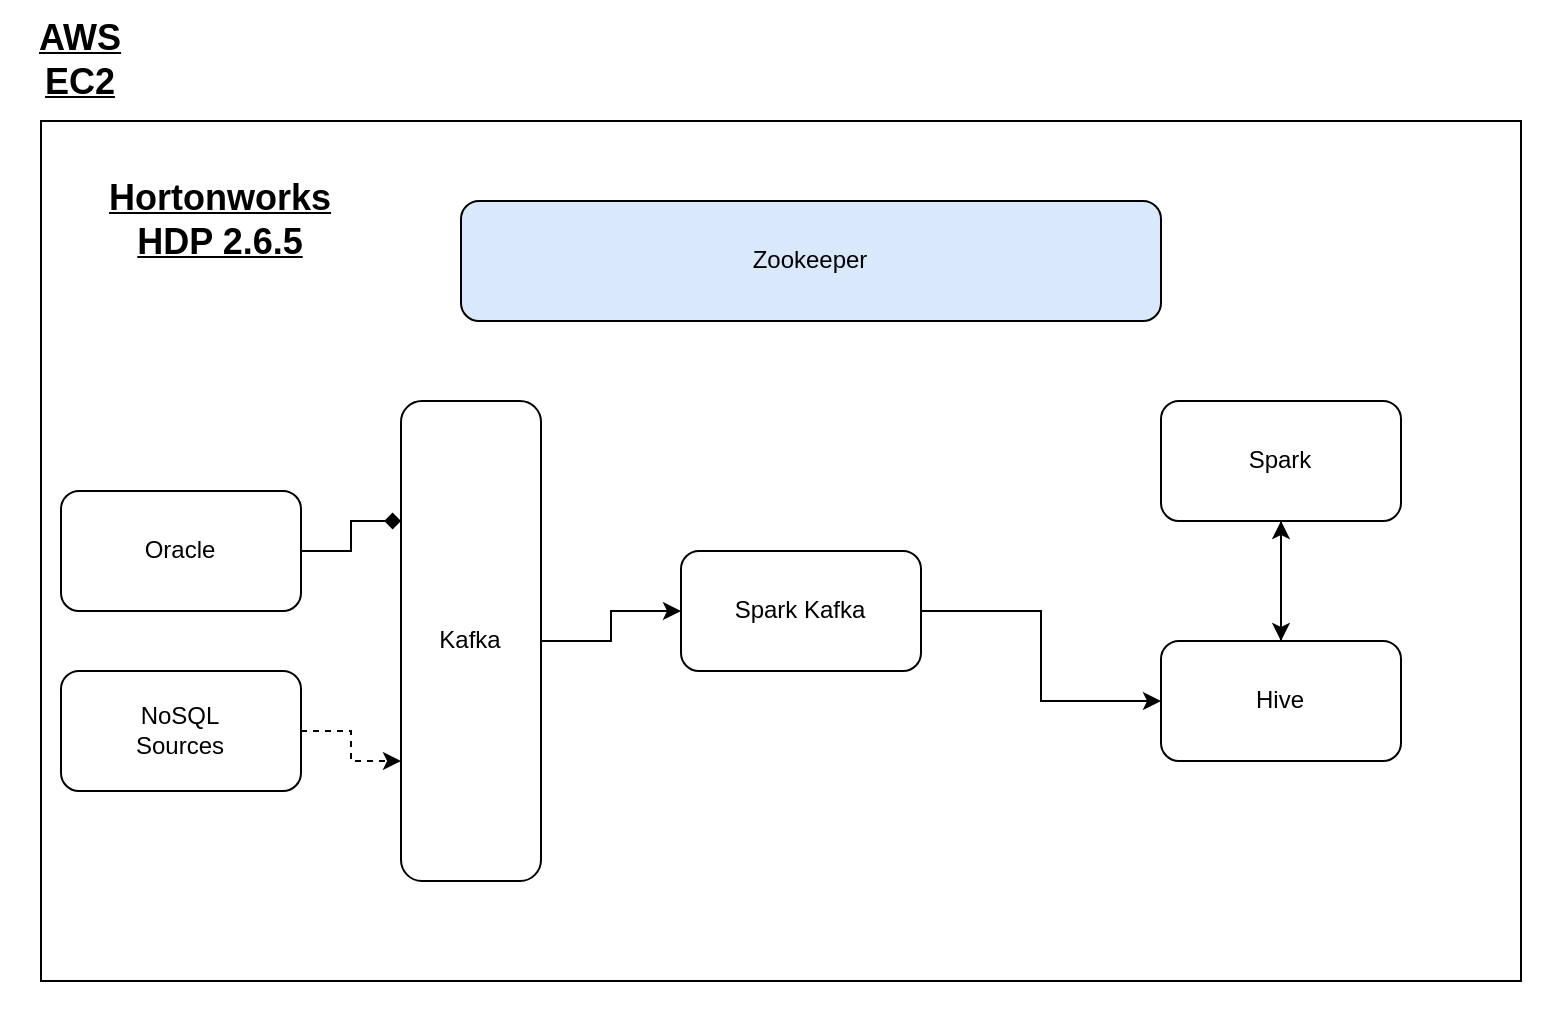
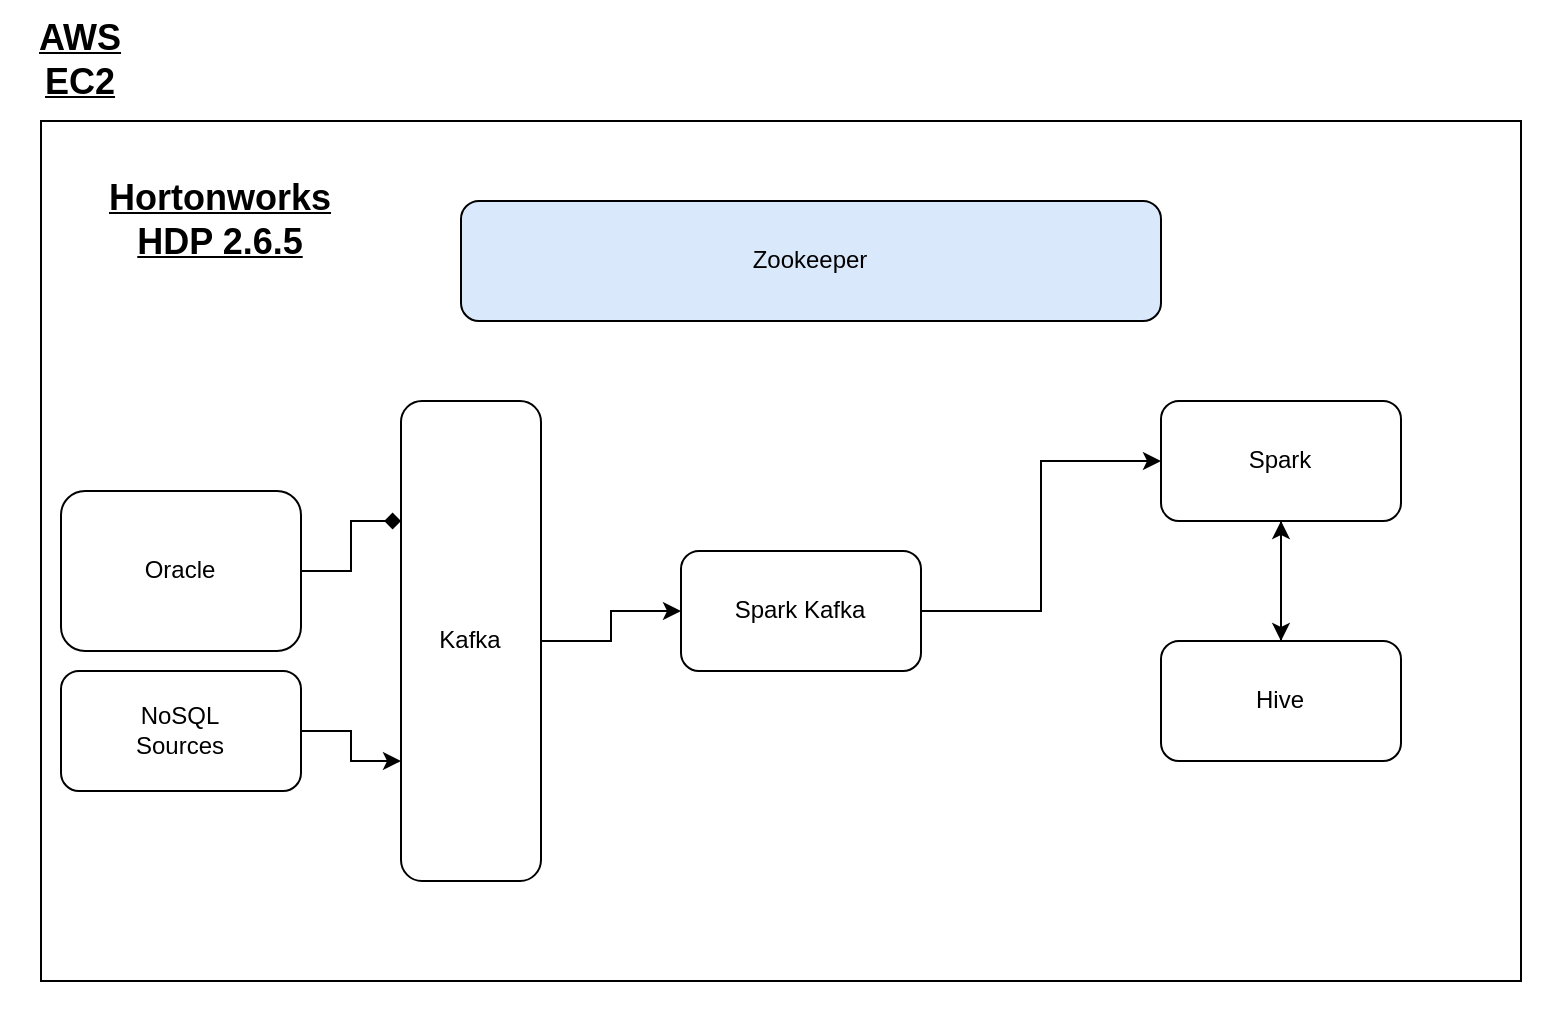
(181, 551) -> (181, 571)
(1048, 701) -> (1041, 484)
(351, 741) -> (351, 741)
